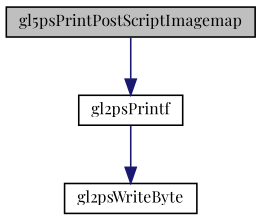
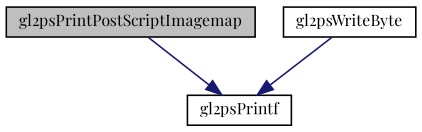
(131, 22) -> (131, 22)
(131, 146) -> (301, 61)
